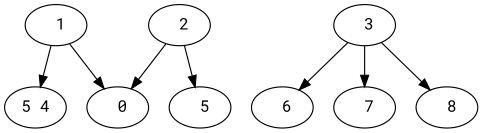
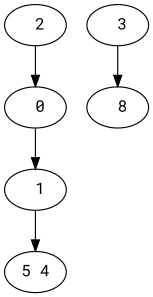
(83, 62) -> (35, 143)
(200, 107) -> none
(282, 107) -> none
(365, 107) -> none
